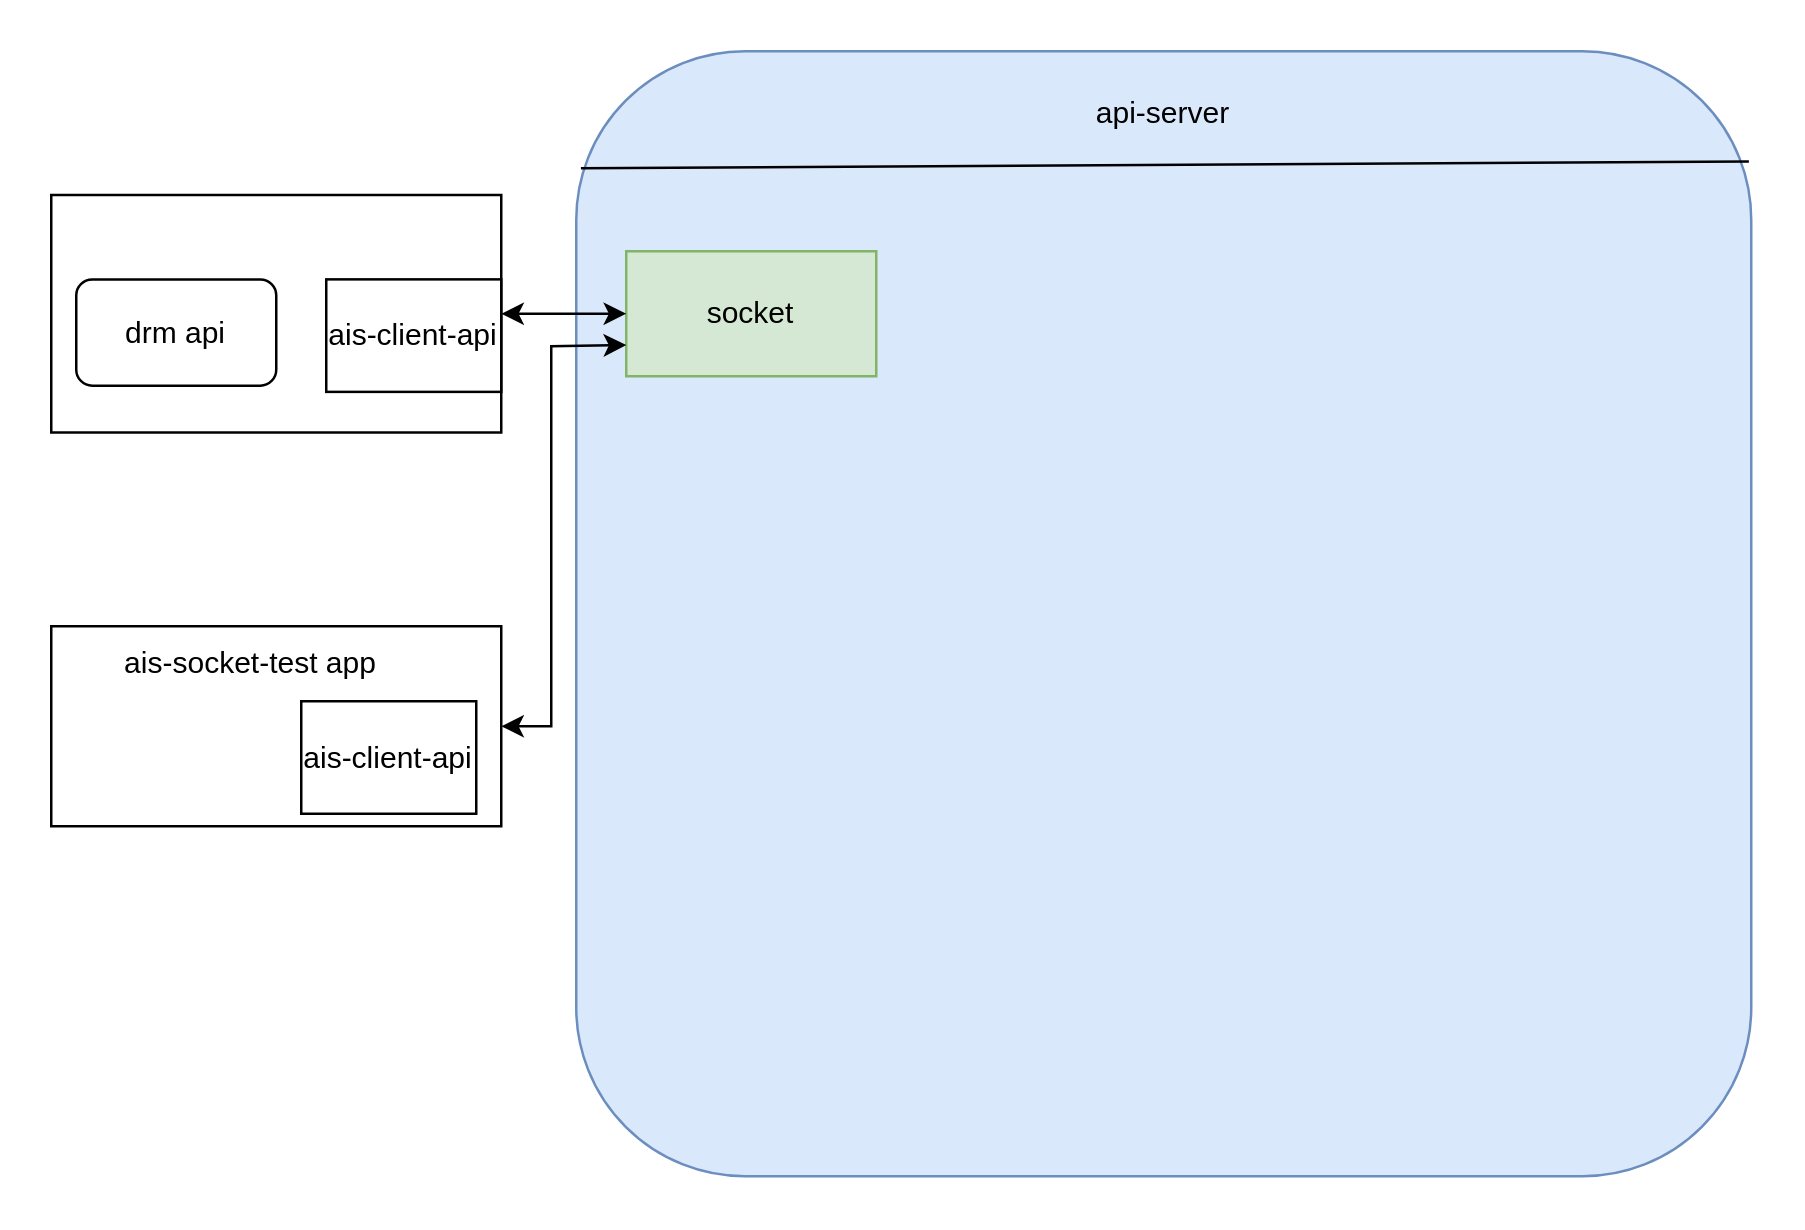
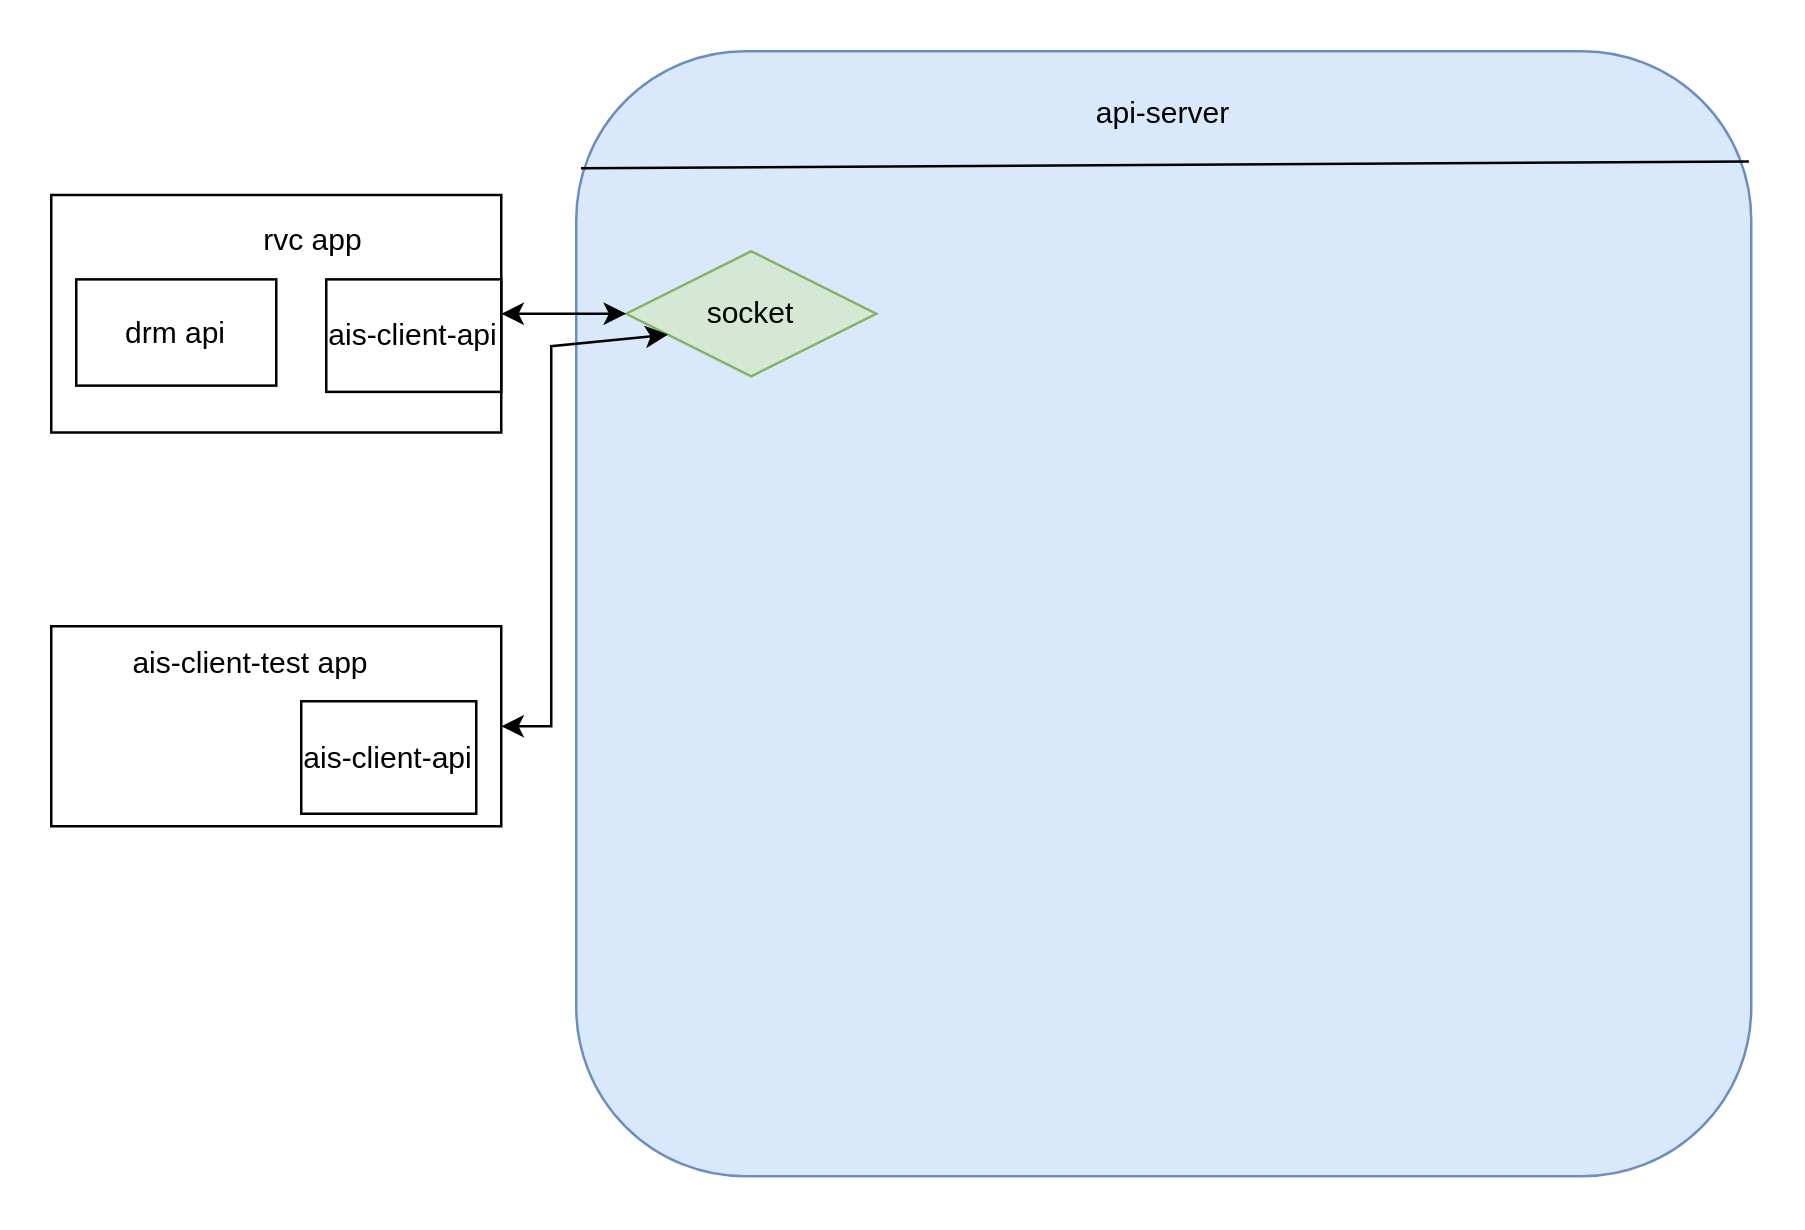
none -> (314, 242)
(751, 314) -> (751, 314)
(176, 333) -> (176, 333)
(251, 664) -> (251, 664)
